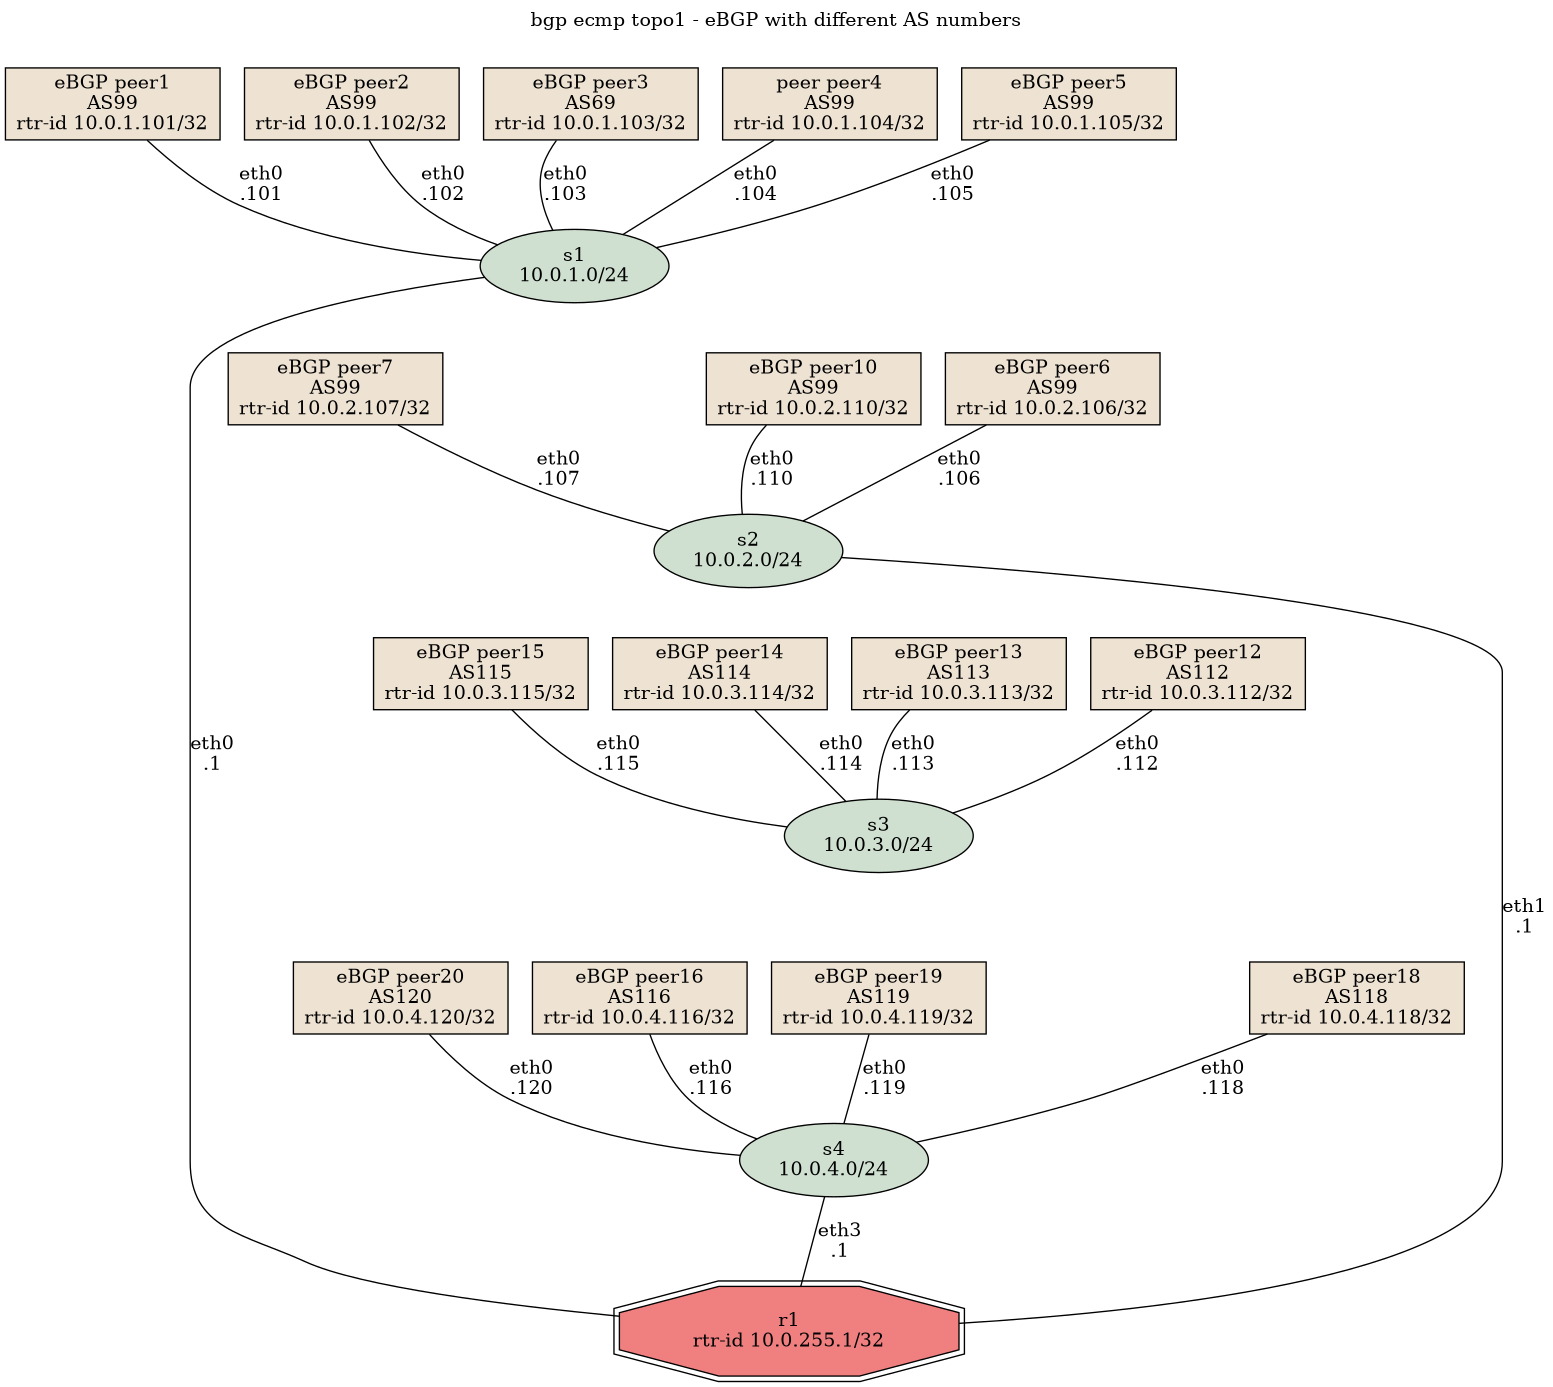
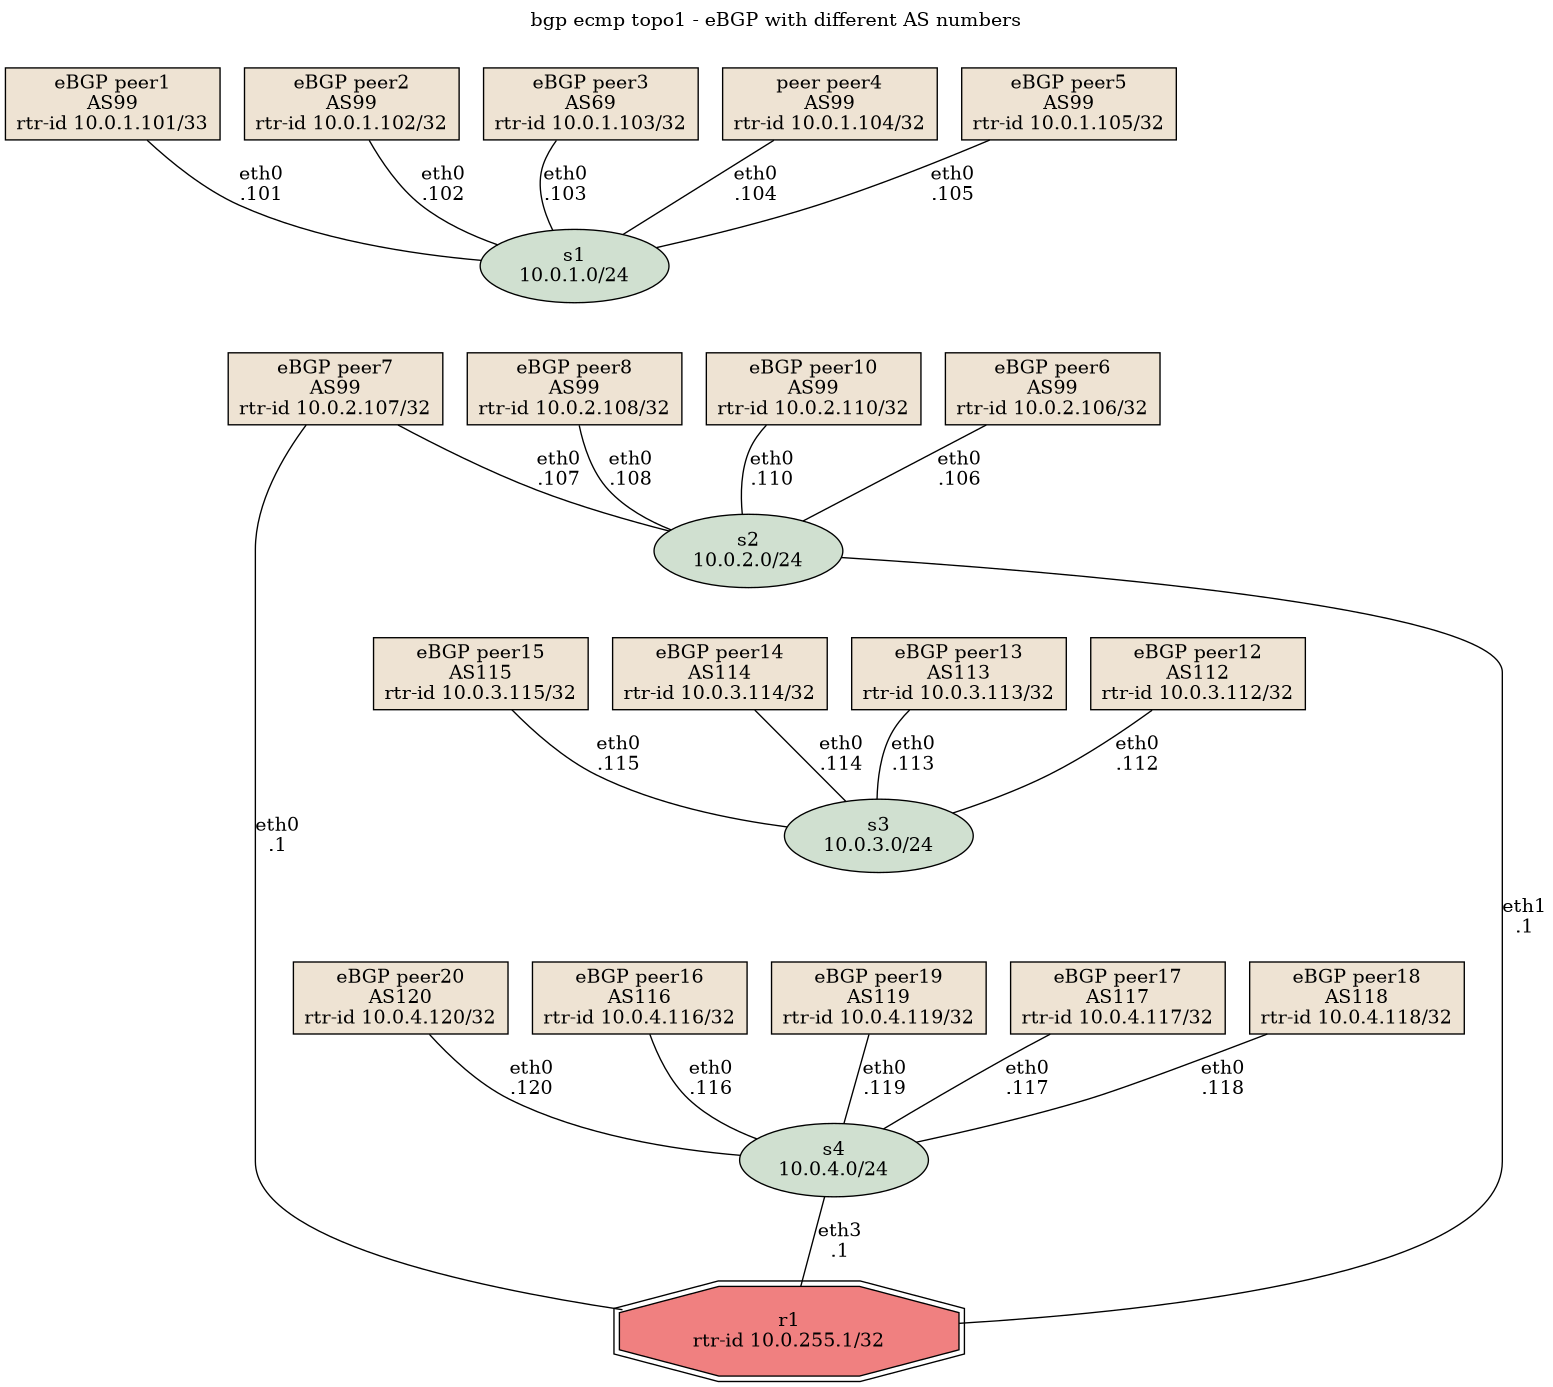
(113, 104) -> (113, 104)
none -> (575, 389)
(190, 853) -> (255, 994)
none -> (1118, 998)
